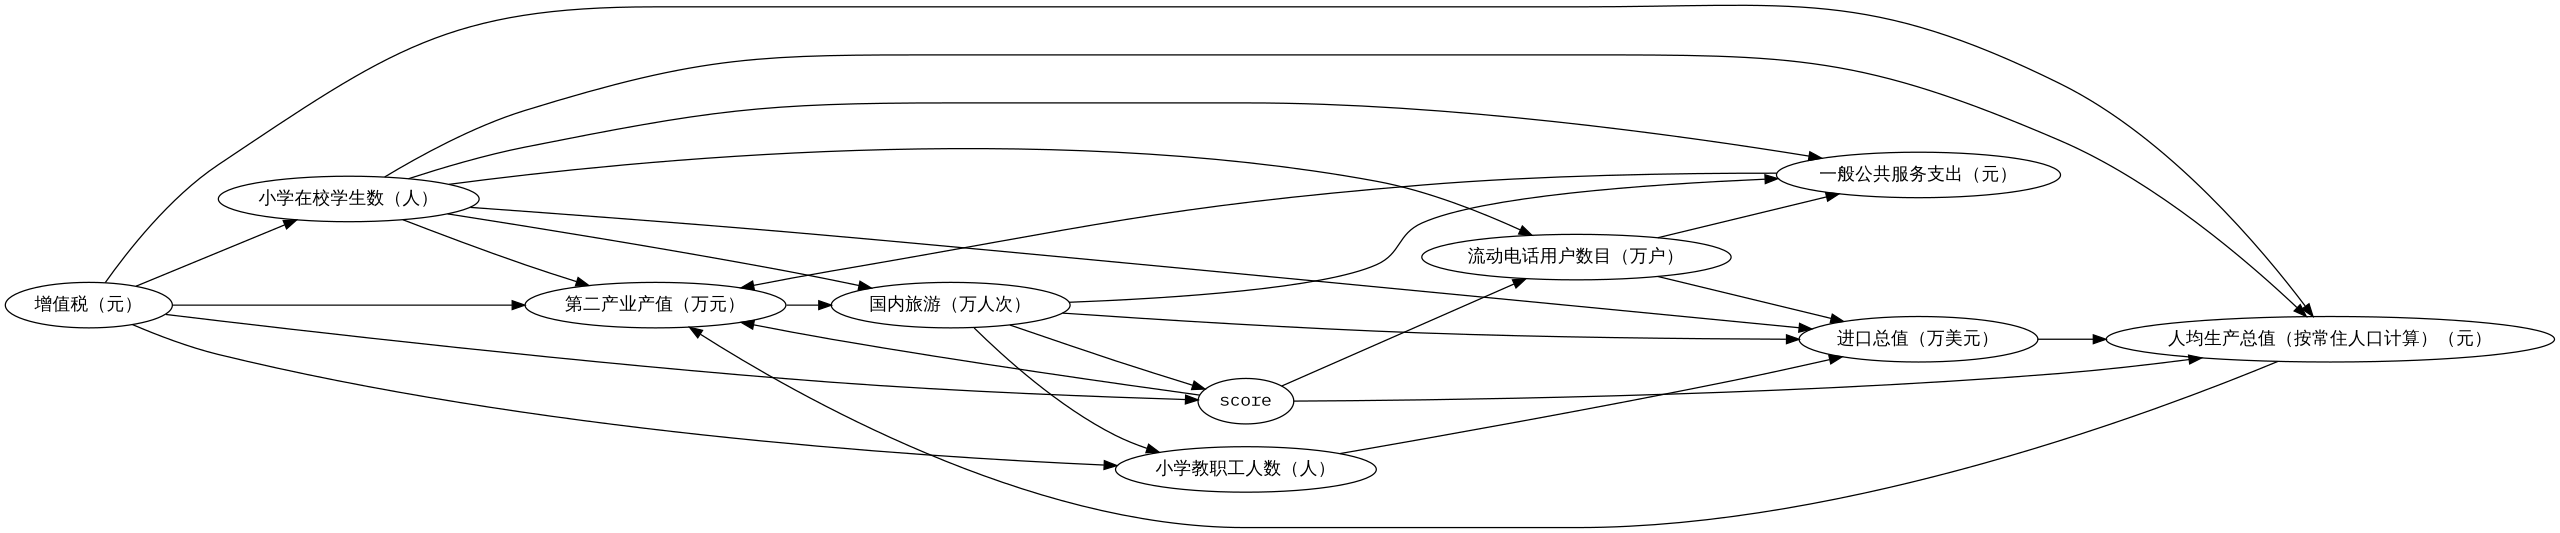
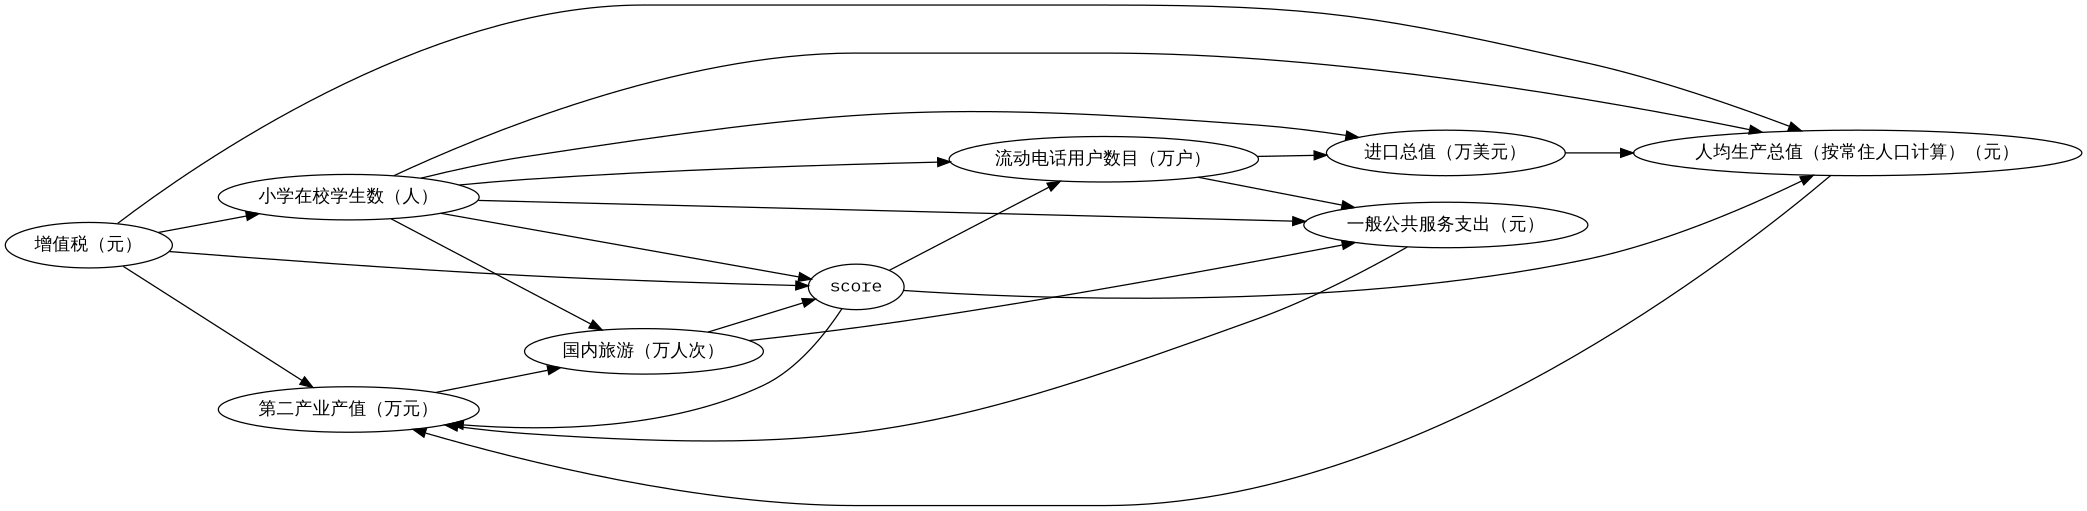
(489, 252) -> (620, 245)
(1424, 333) -> none
(1246, 469) -> none
